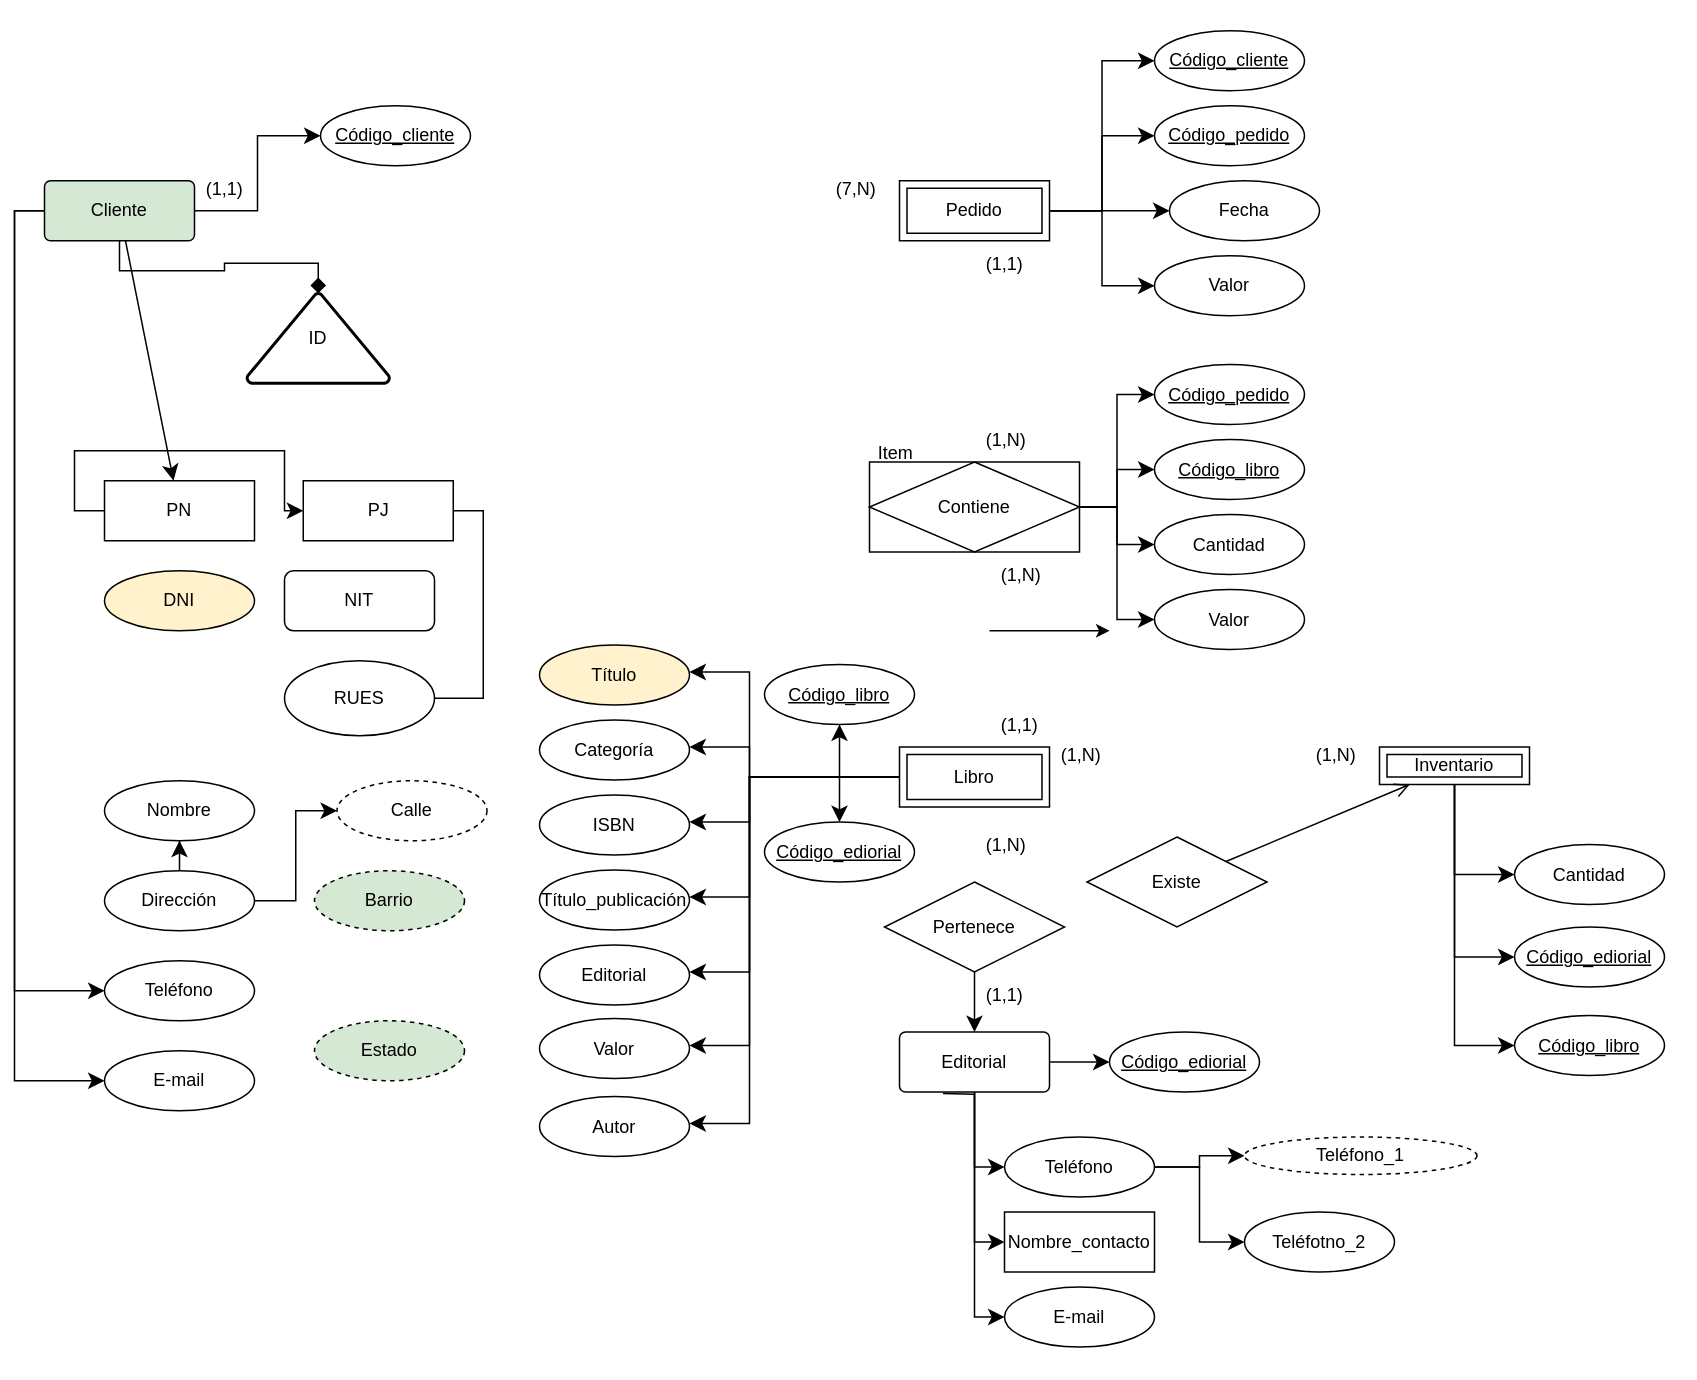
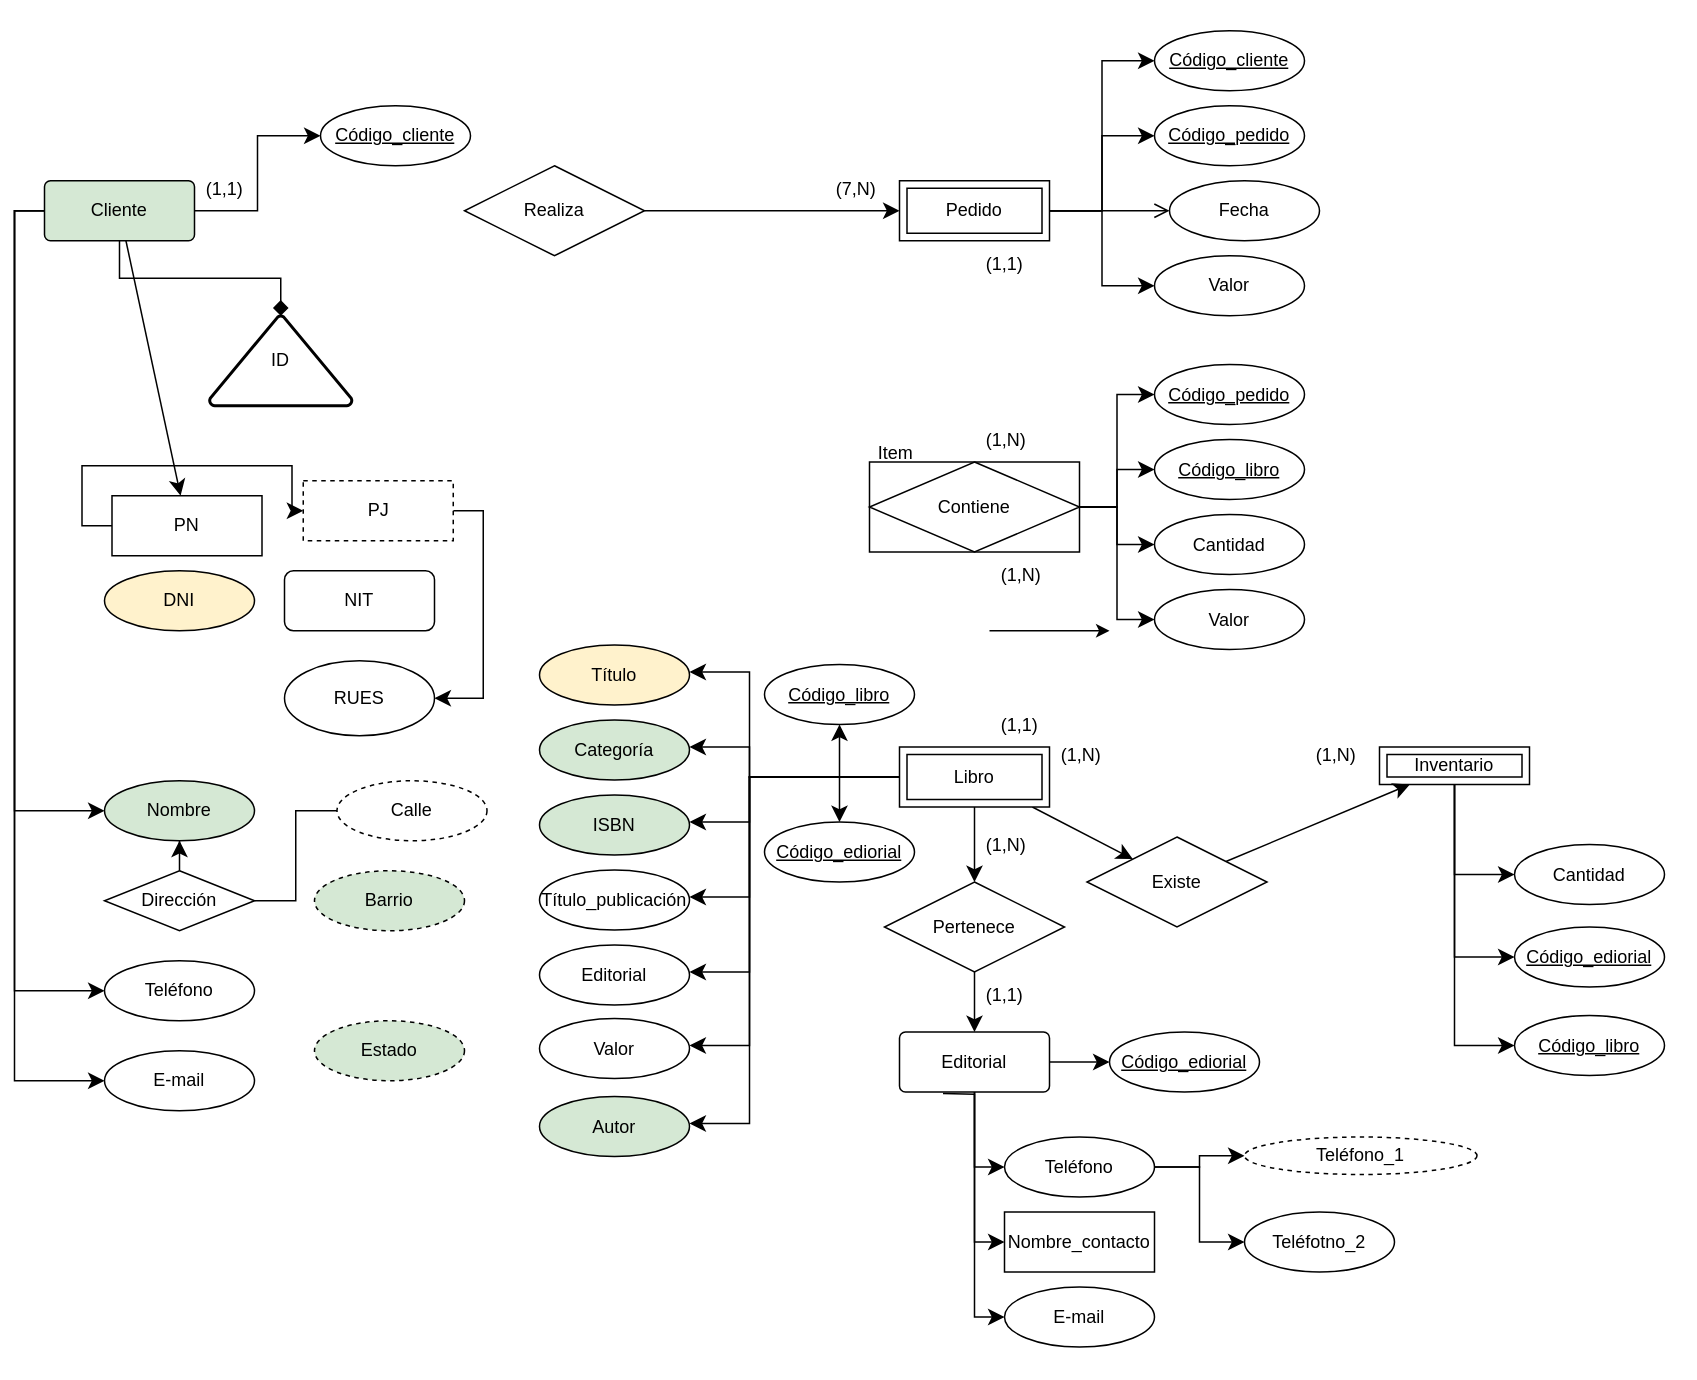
none -> (554, 211)
none -> (711, 211)
(1155, 211) -> (1159, 211)
(318, 338) -> (281, 361)
(179, 511) -> (187, 526)
(378, 511) -> (378, 511)
(442, 698) -> (448, 698)
(614, 750) -> (614, 750)
(1400, 789) -> (1397, 790)
none -> (54, 811)
(179, 811) -> (179, 811)
(323, 811) -> (328, 811)
(614, 825) -> (614, 825)
none -> (1077, 830)
none -> (974, 839)
(179, 901) -> (179, 901)
(614, 1127) -> (614, 1127)
